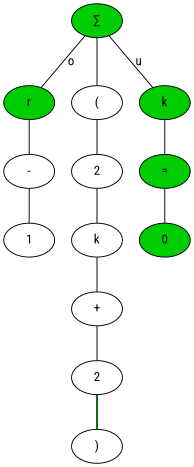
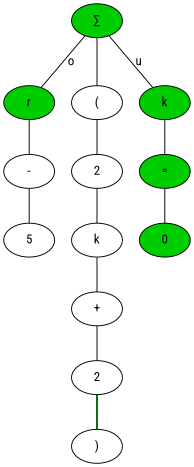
(29, 240) -> (29, 240)
